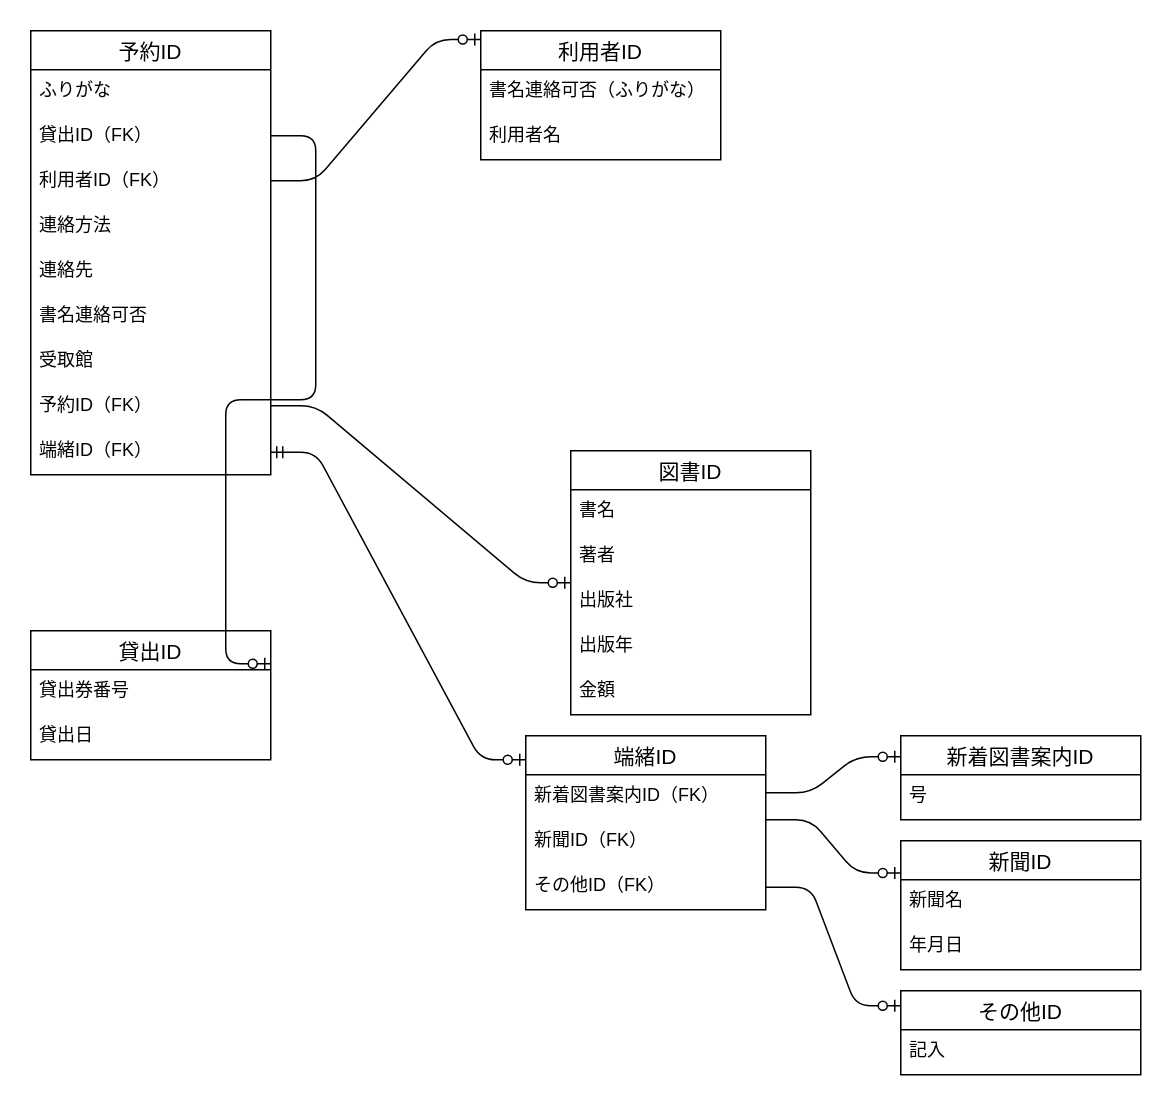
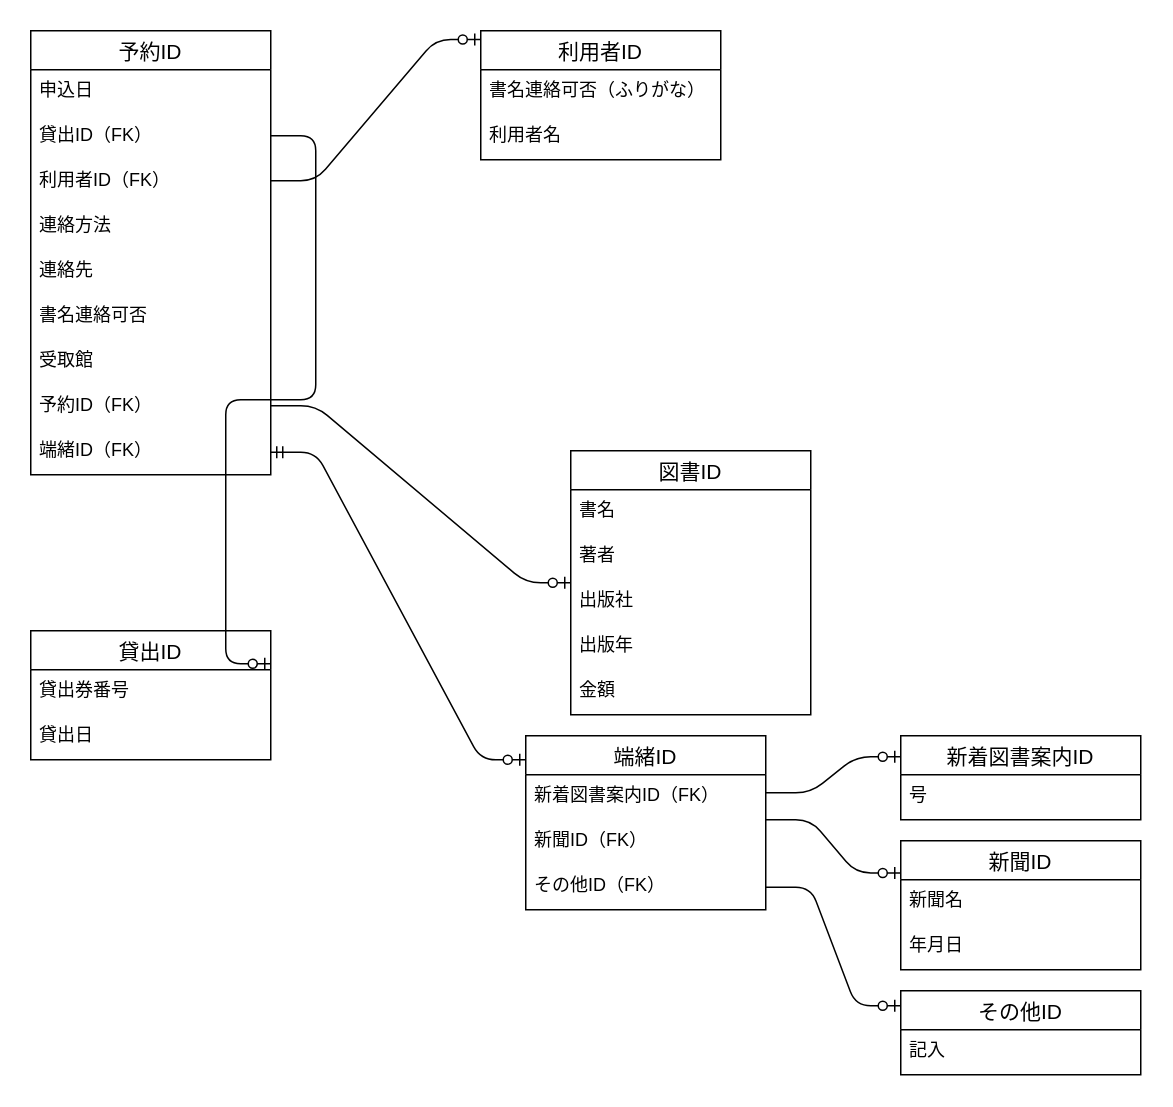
(75, 90) -> (66, 90)
